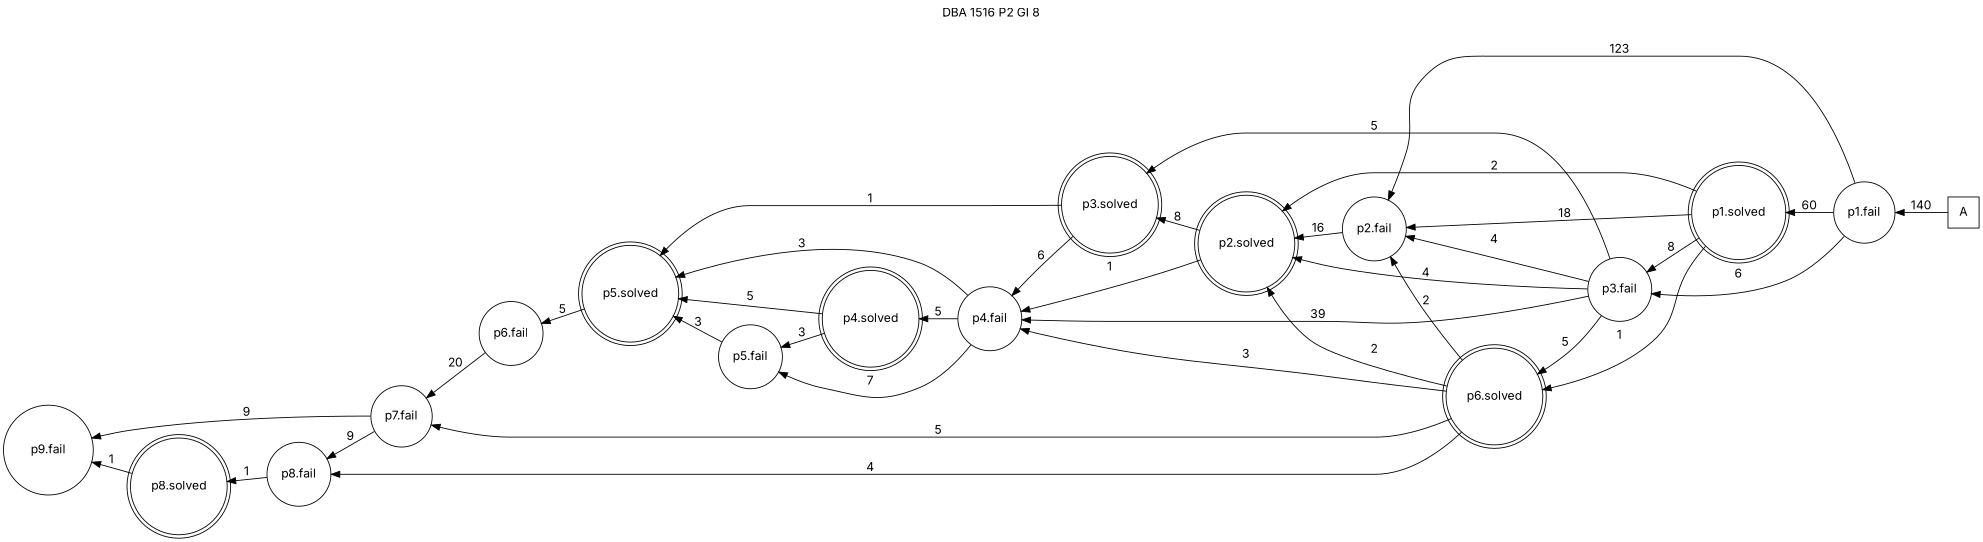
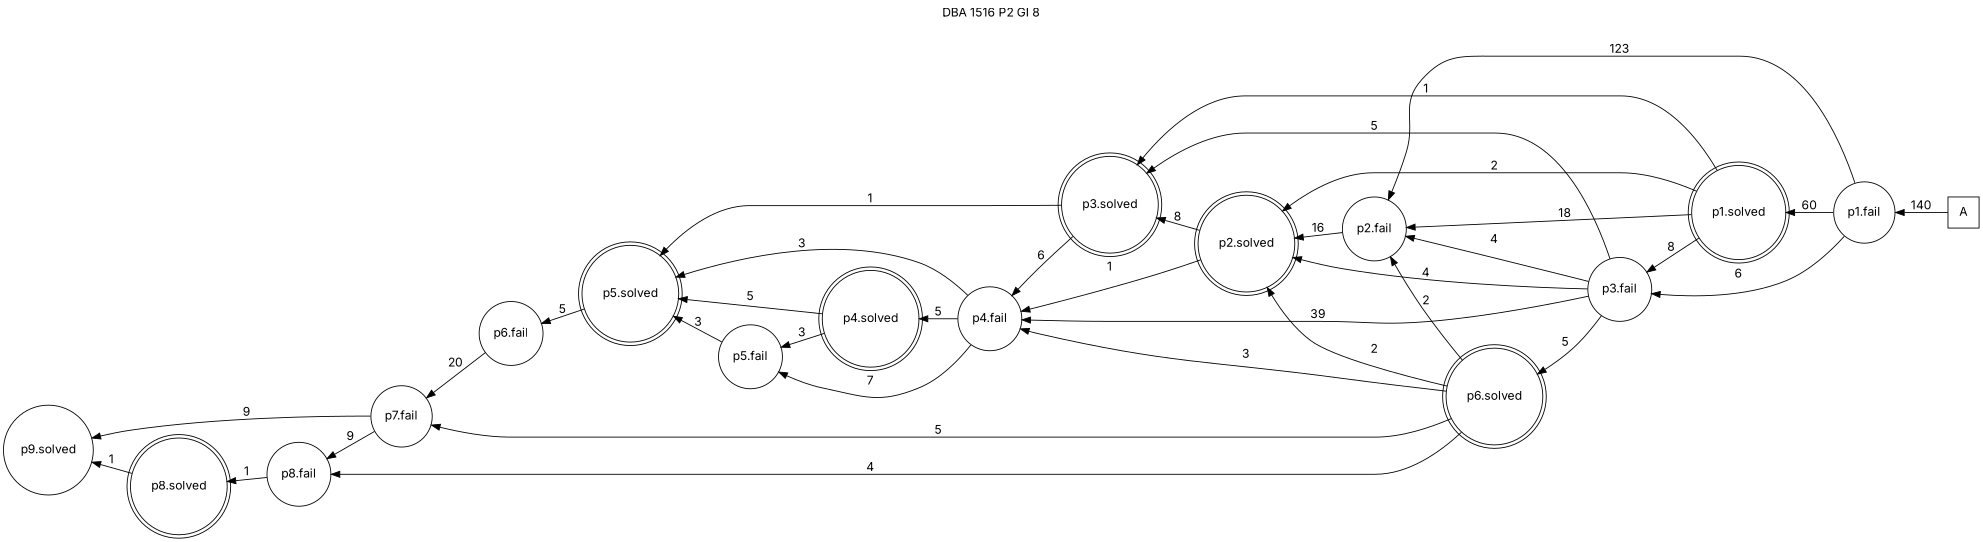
(1652, 342) -> (1435, 96)
(48, 450) -> (48, 450)
